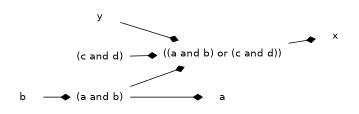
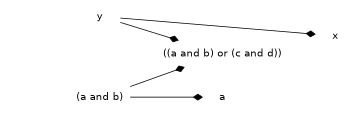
(297, 42) -> (213, 26)
(100, 57) -> none
(23, 97) -> none
